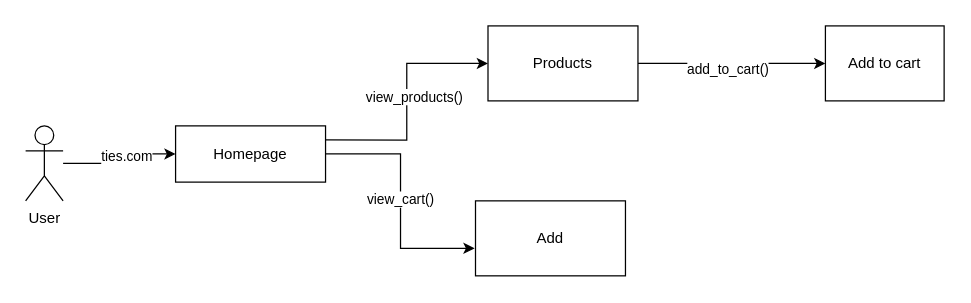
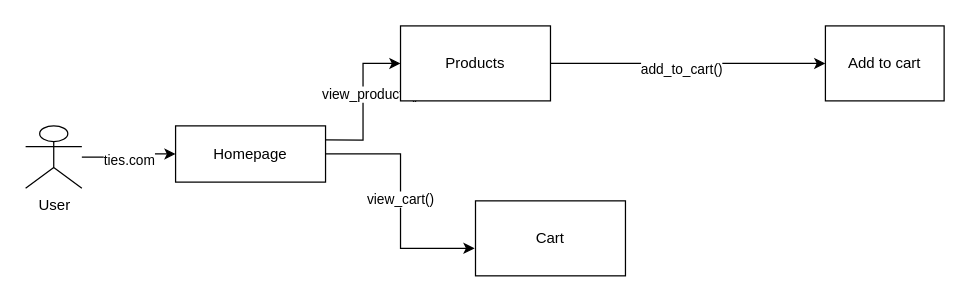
(563, 63) -> (476, 63)
(44, 163) -> (54, 157)
(551, 238) -> (551, 238)
